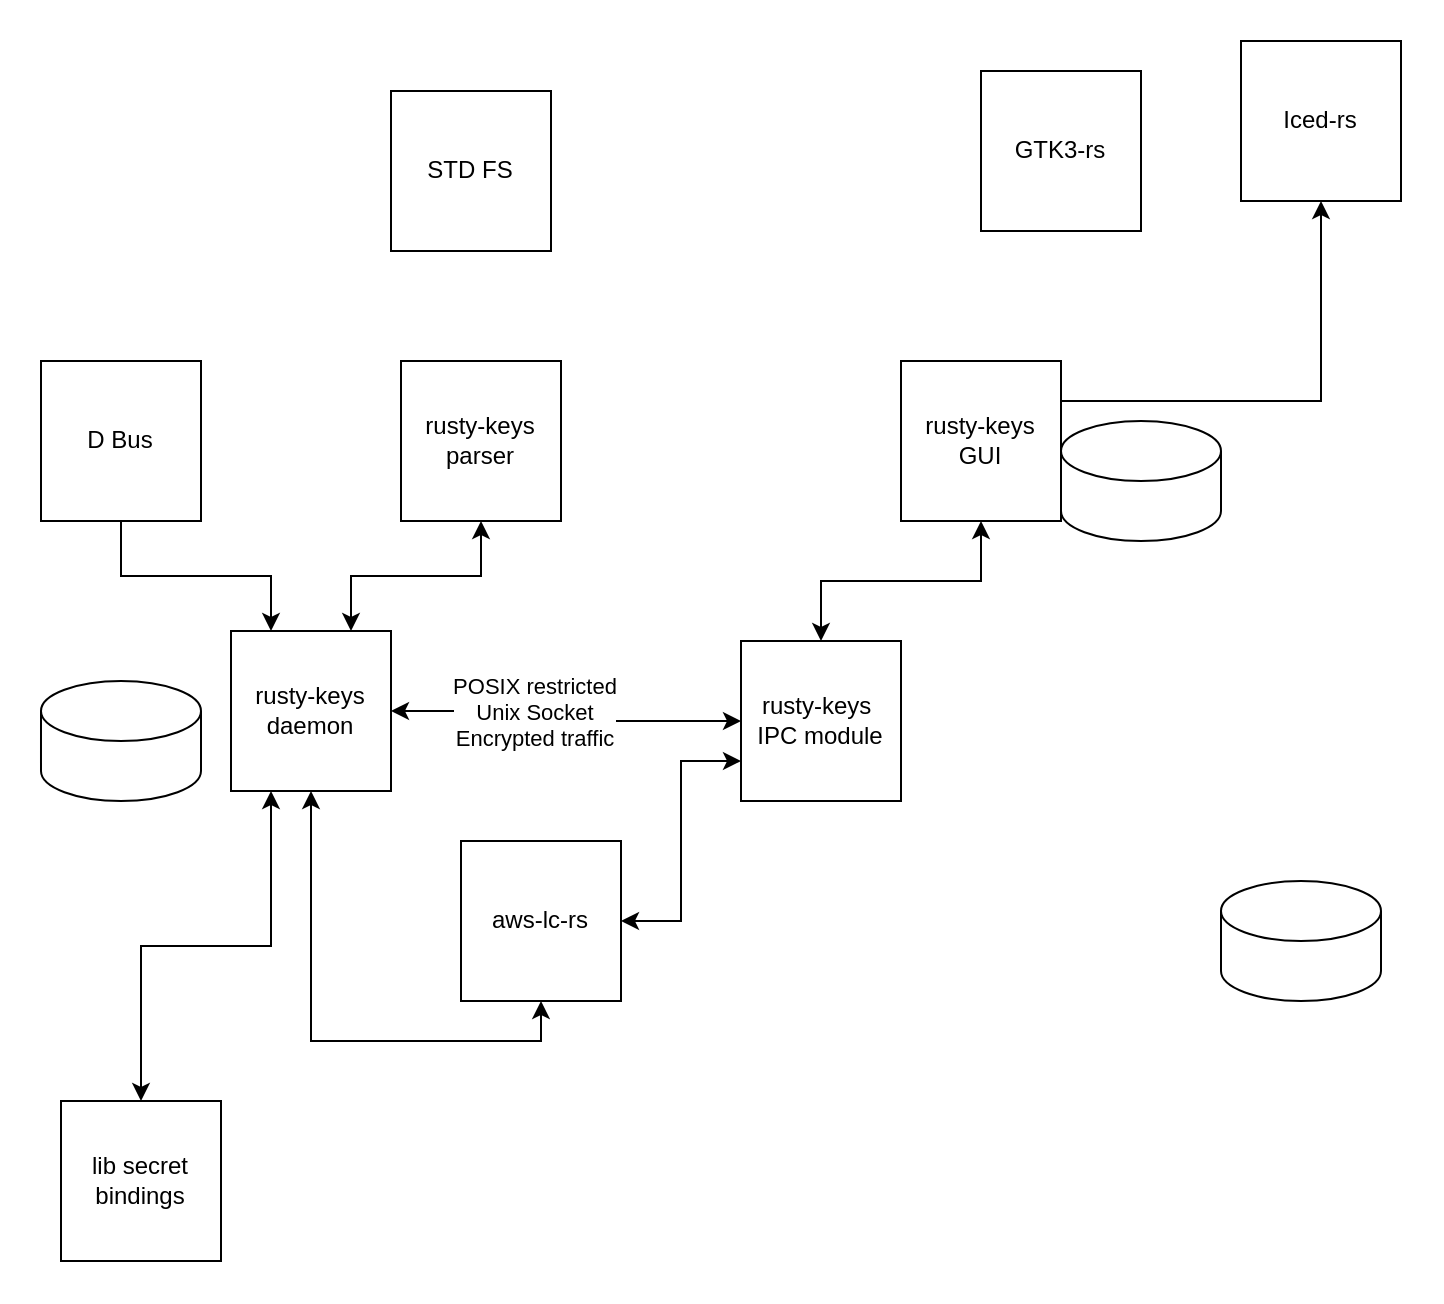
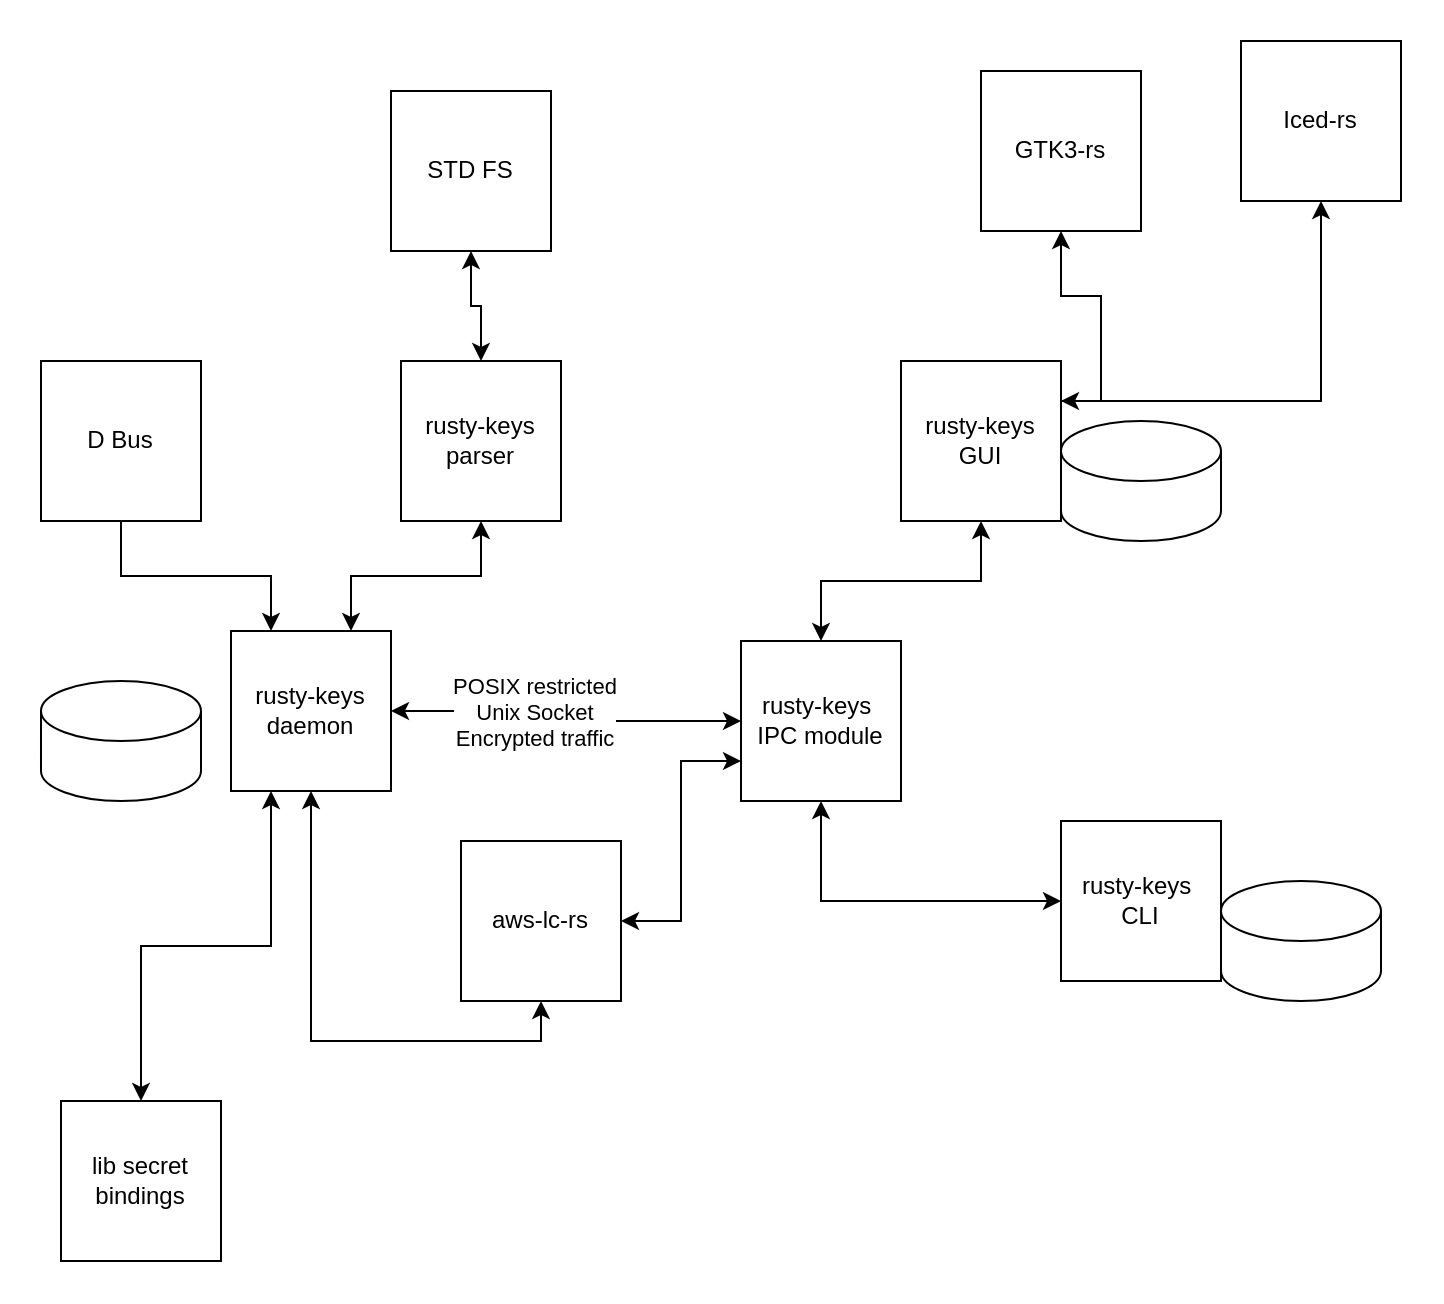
none -> (1101, 301)
none -> (476, 306)
none -> (891, 901)
none -> (1141, 901)
